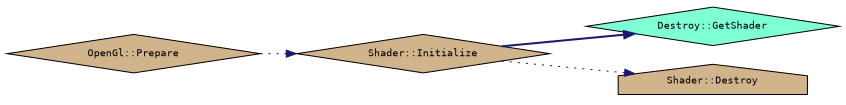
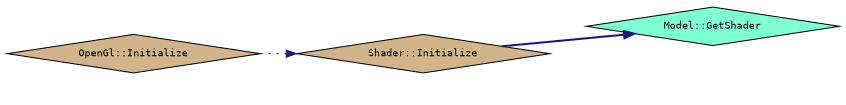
(713, 26) -> (713, 26)
(134, 54) -> (134, 54)
(713, 81) -> none
